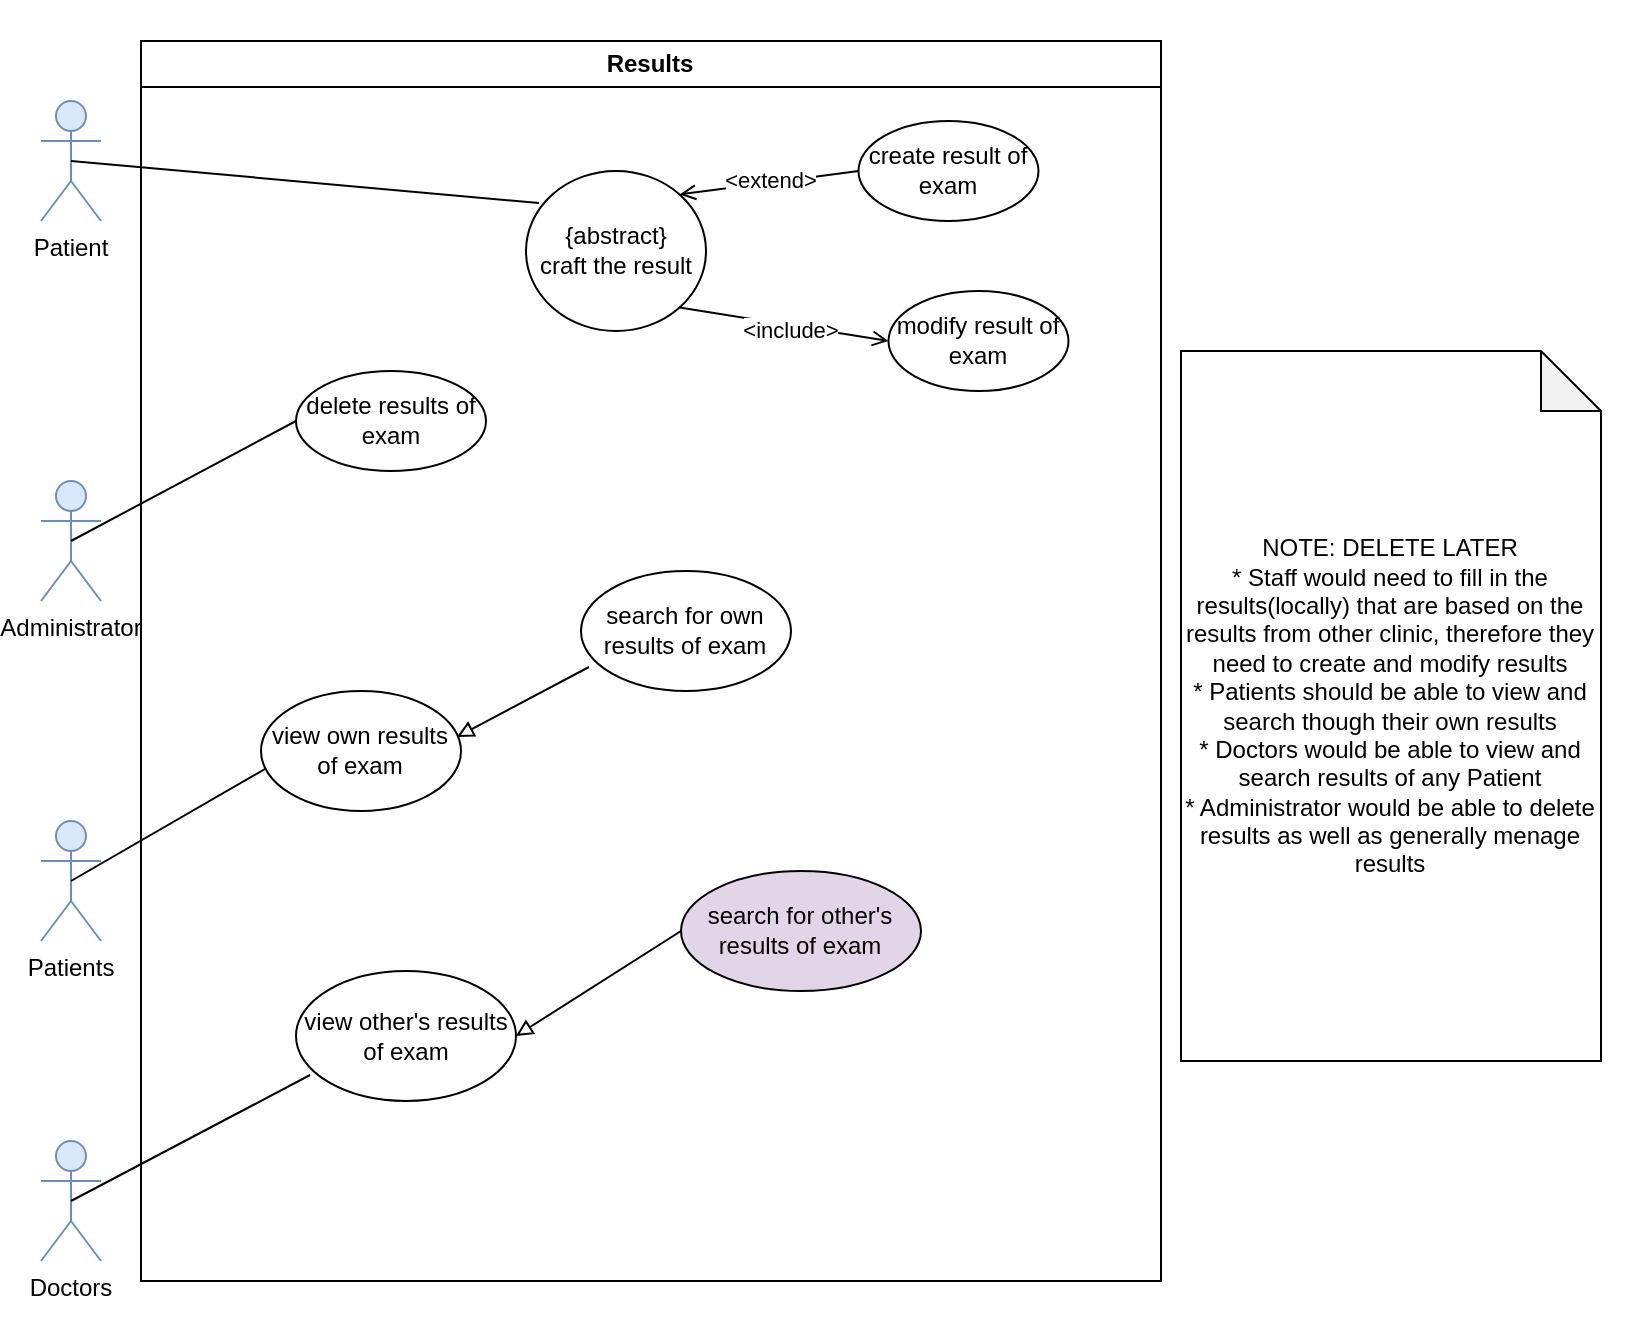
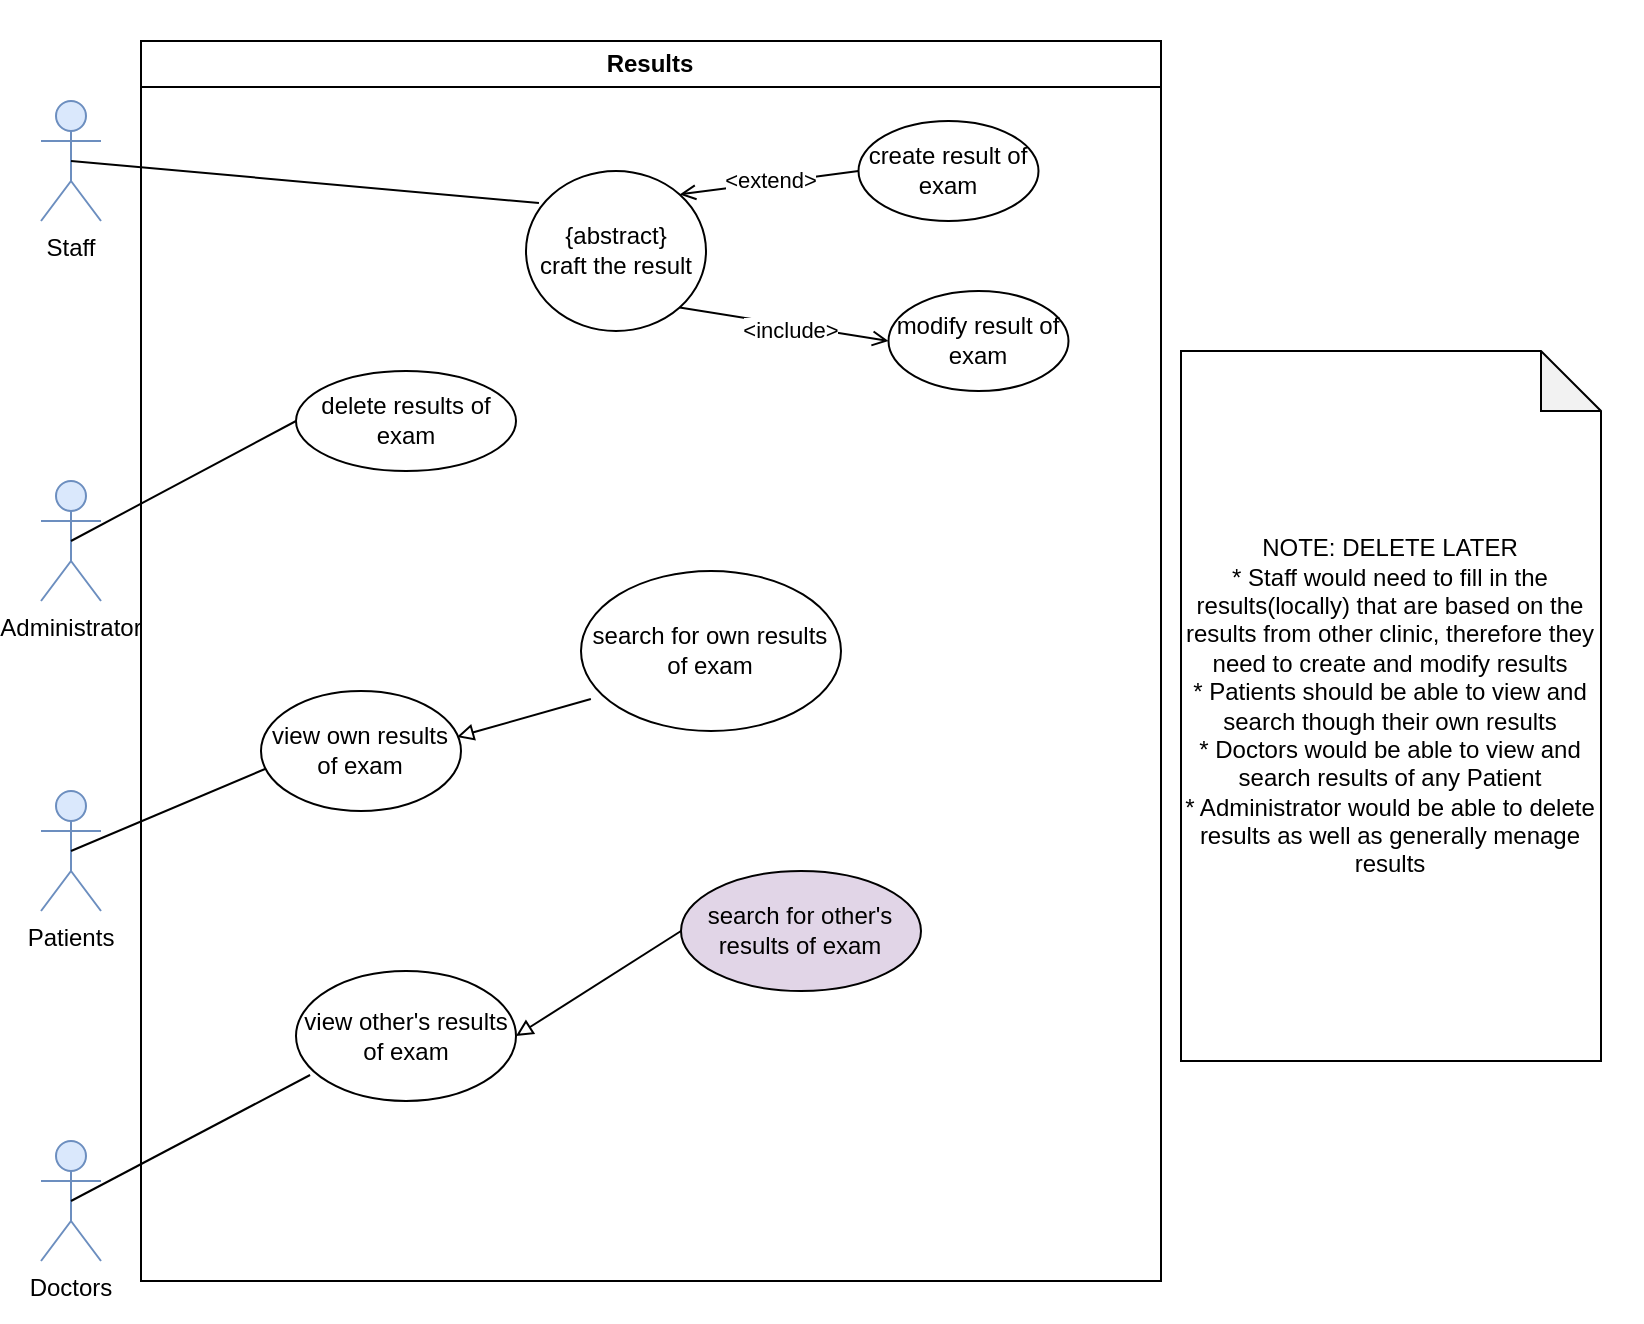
(72, 249) -> (72, 249)
(391, 421) -> (406, 421)
(686, 631) -> (711, 651)
(71, 881) -> (71, 851)
